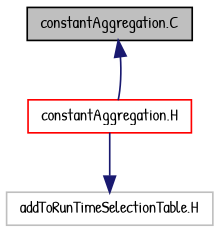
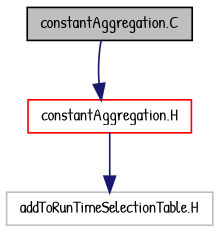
(121, 79) -> (99, 62)
